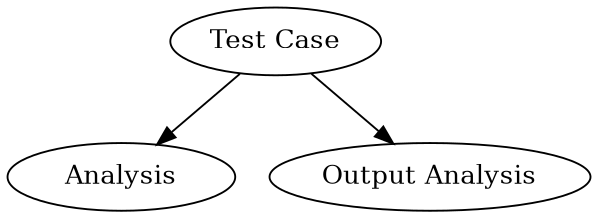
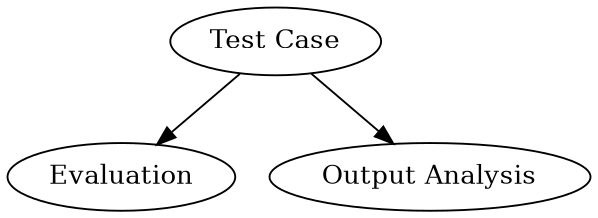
(121, 177) -> (121, 177)
